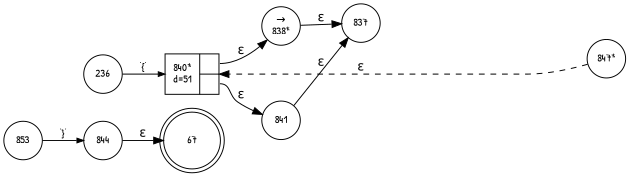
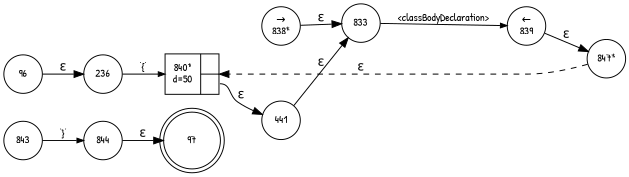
(361, 23) -> (361, 23)
none -> (526, 26)
(241, 58) -> none
none -> (23, 74)
(182, 79) -> (183, 79)
(281, 120) -> (281, 120)
(23, 141) -> (23, 141)
(192, 141) -> (192, 141)
